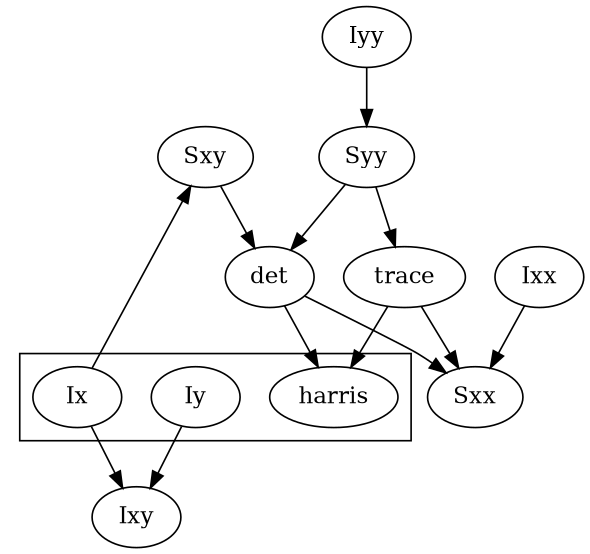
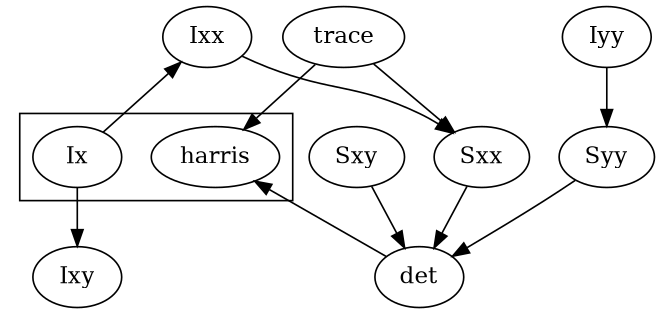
(383, 209) -> none
(137, 284) -> (136, 103)
(363, 325) -> (454, 210)
(196, 397) -> none
